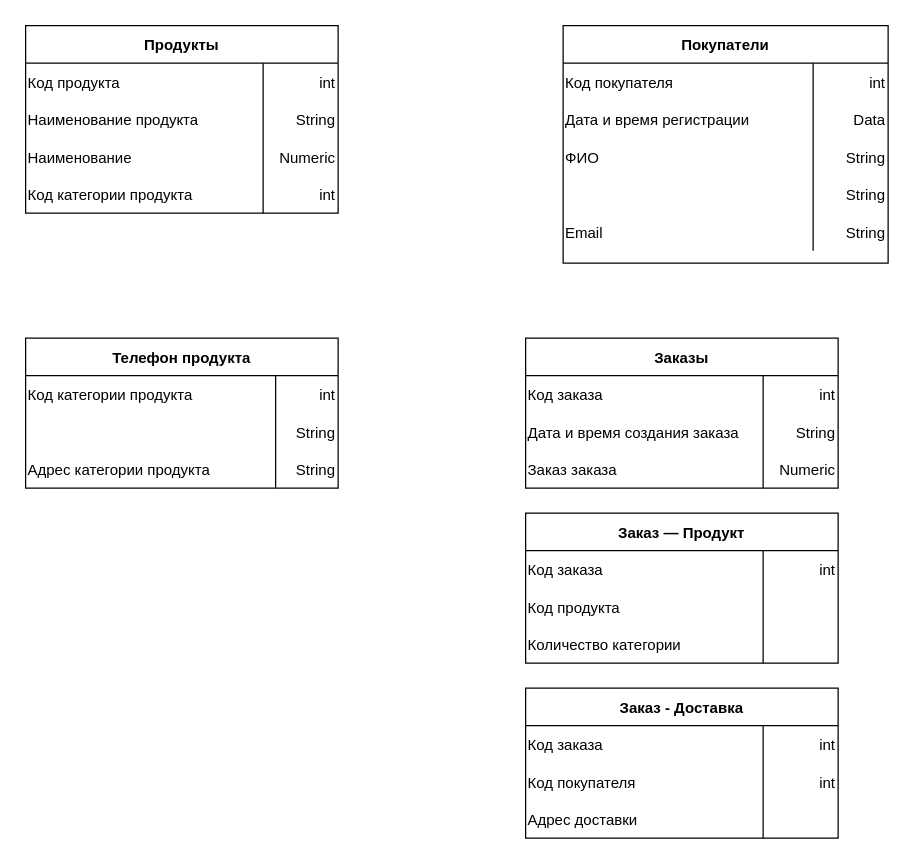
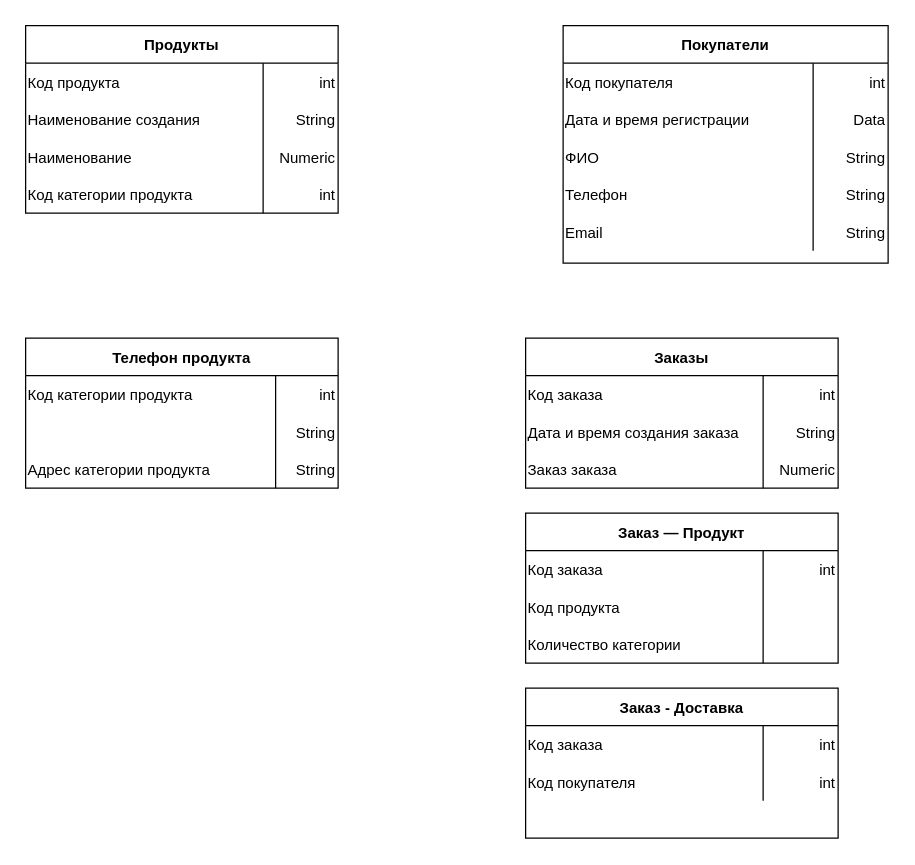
(114, 120) -> (114, 120)
none -> (688, 194)
(644, 819) -> none
